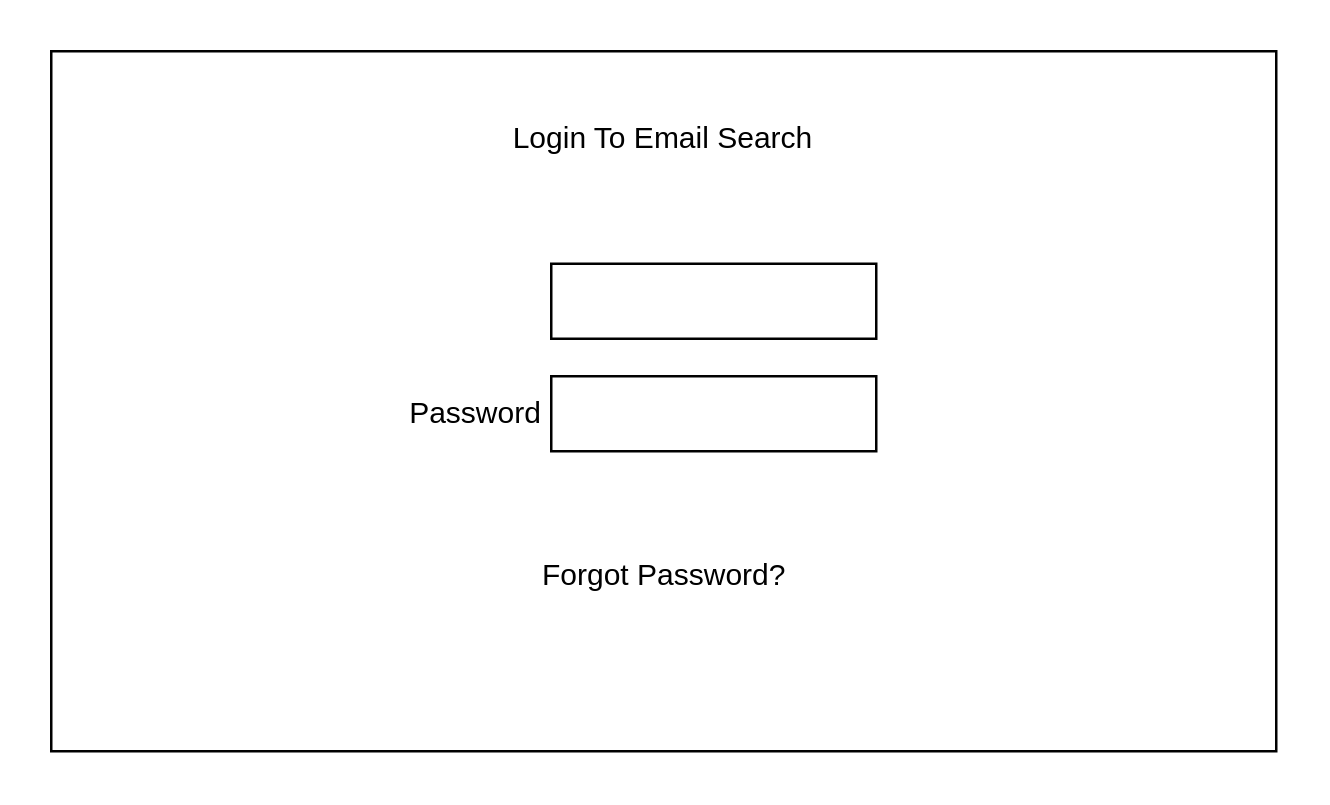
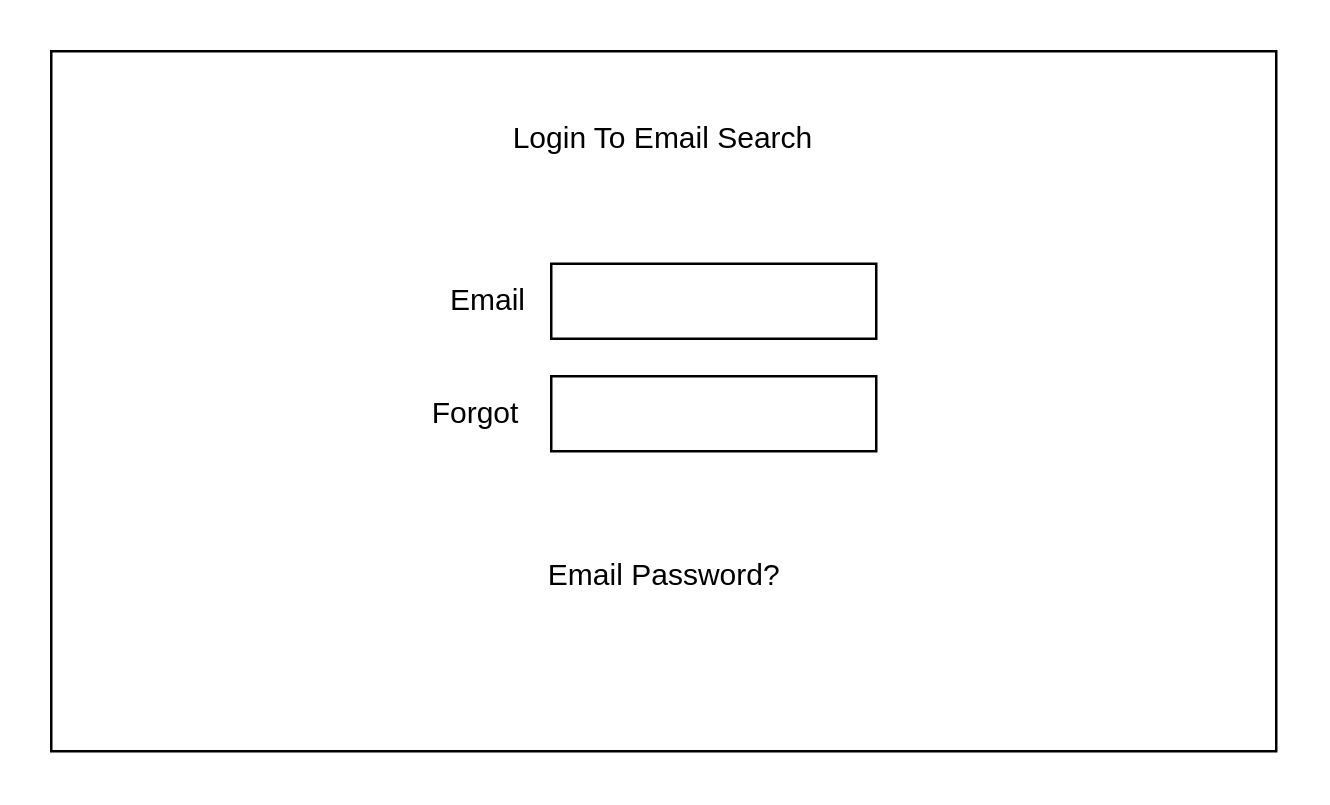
none -> (489, 301)
(476, 414) -> (476, 414)
(665, 576) -> (665, 576)
